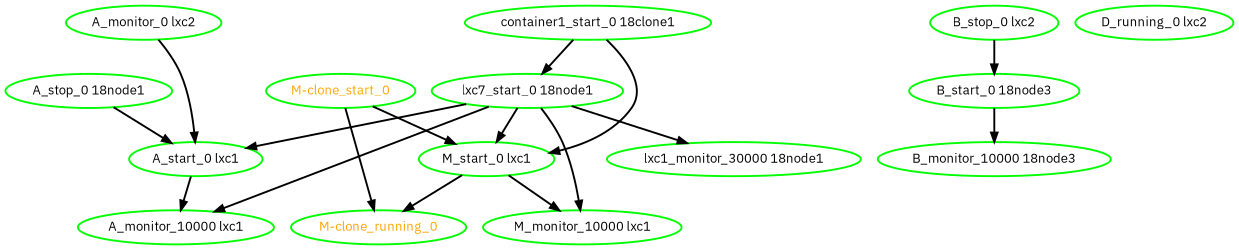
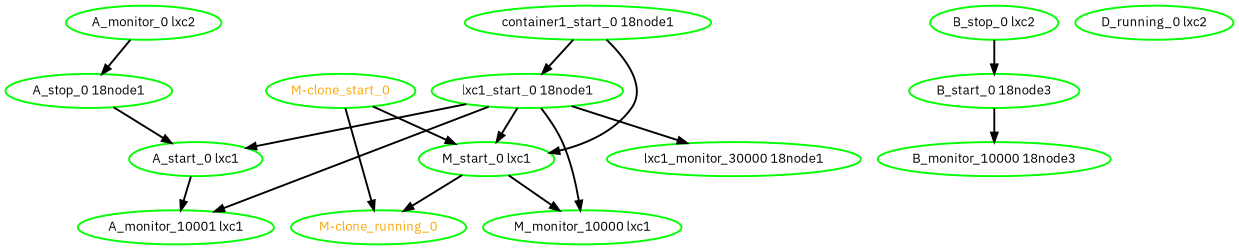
(588, 23) -> (588, 23)
(184, 83) -> (119, 53)
(527, 91) -> (527, 91)
(176, 227) -> (176, 227)
